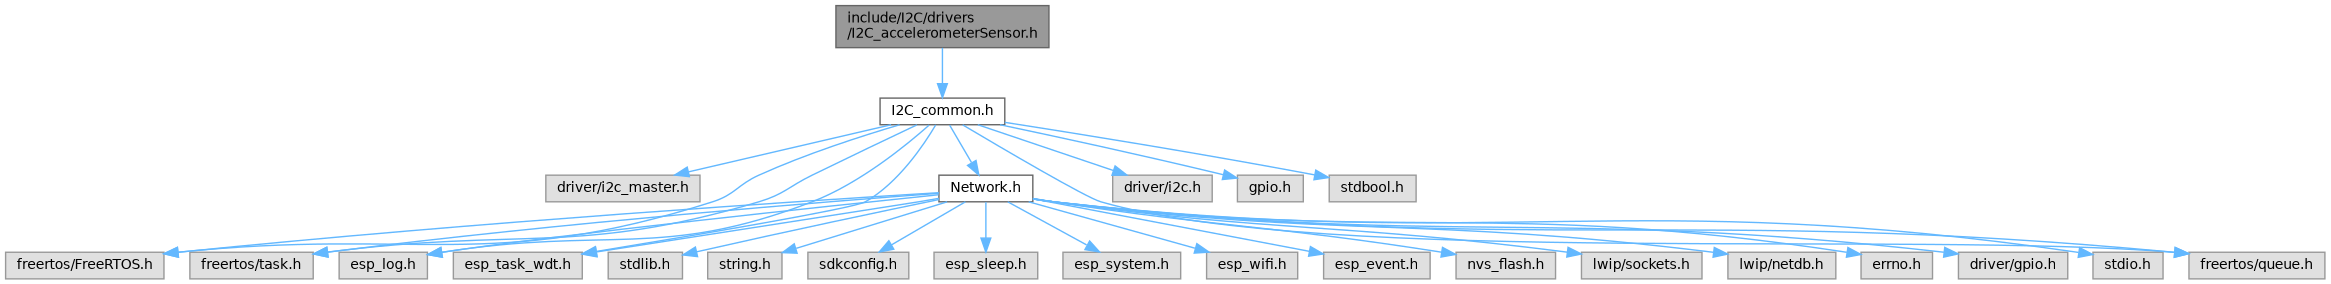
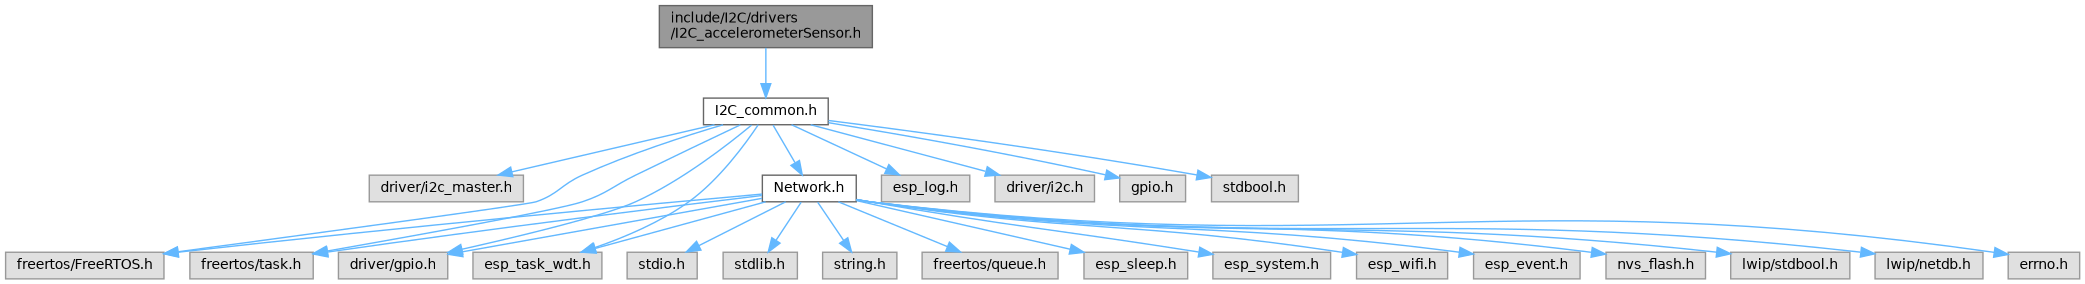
(690, 221) -> none
(1557, 242) -> (653, 193)
(858, 266) -> none
(1642, 266) -> (1790, 266)
